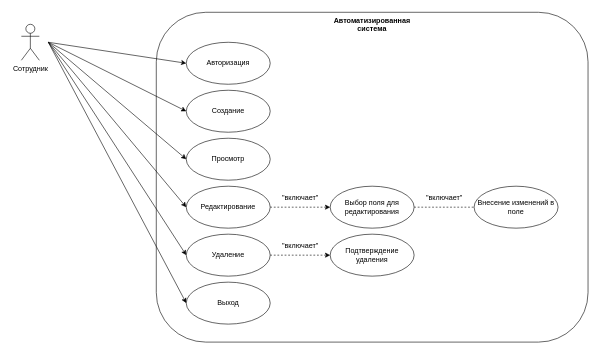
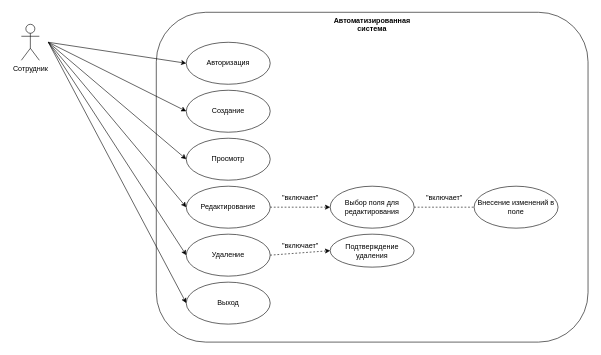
(372, 255) -> (372, 251)
